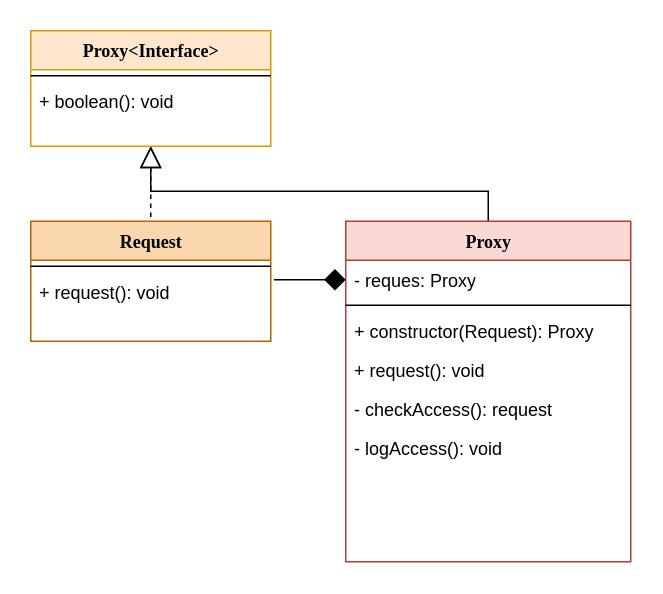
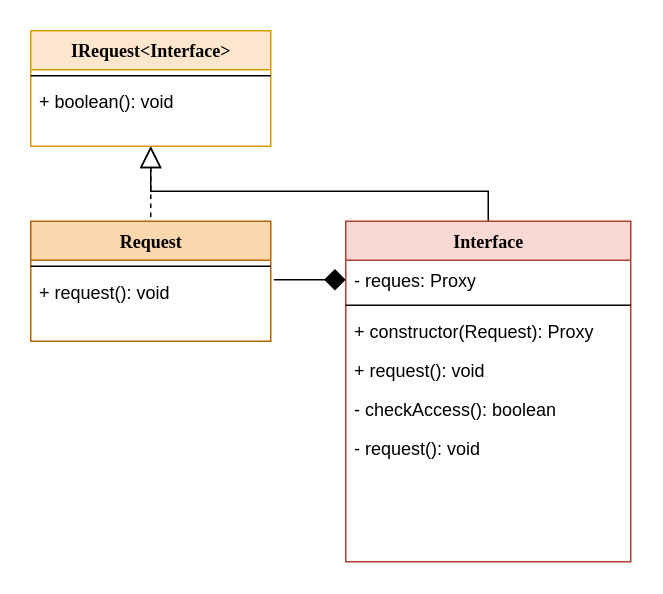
(152, 52) -> (152, 52)
(489, 243) -> (489, 243)
(469, 411) -> (466, 411)
(439, 450) -> (431, 450)
